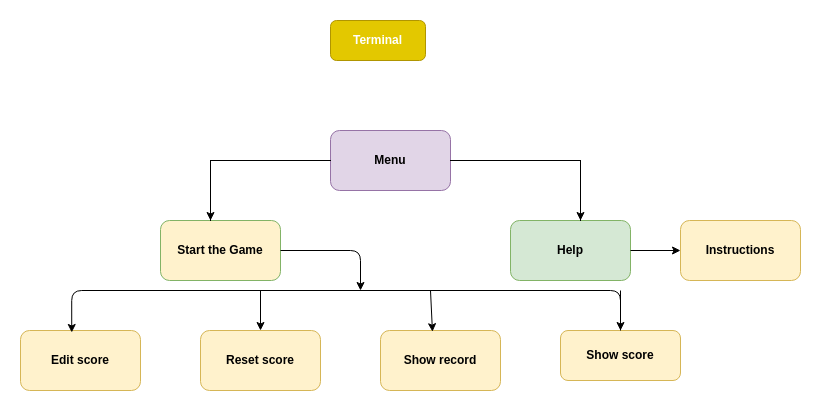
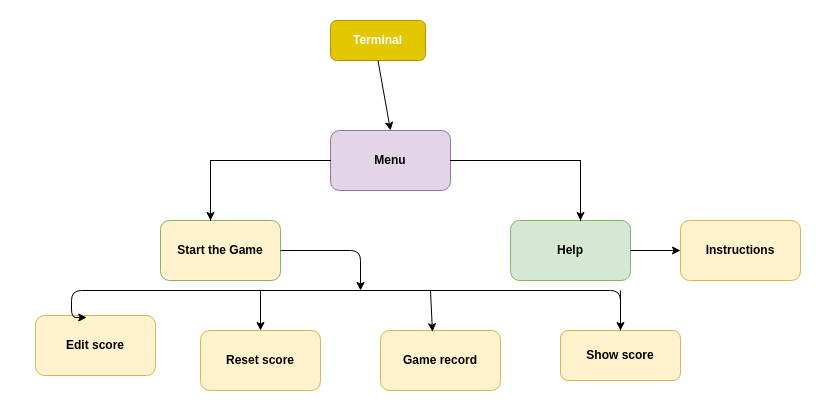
none -> (384, 92)
(81, 361) -> (96, 346)
(441, 361) -> (441, 361)
